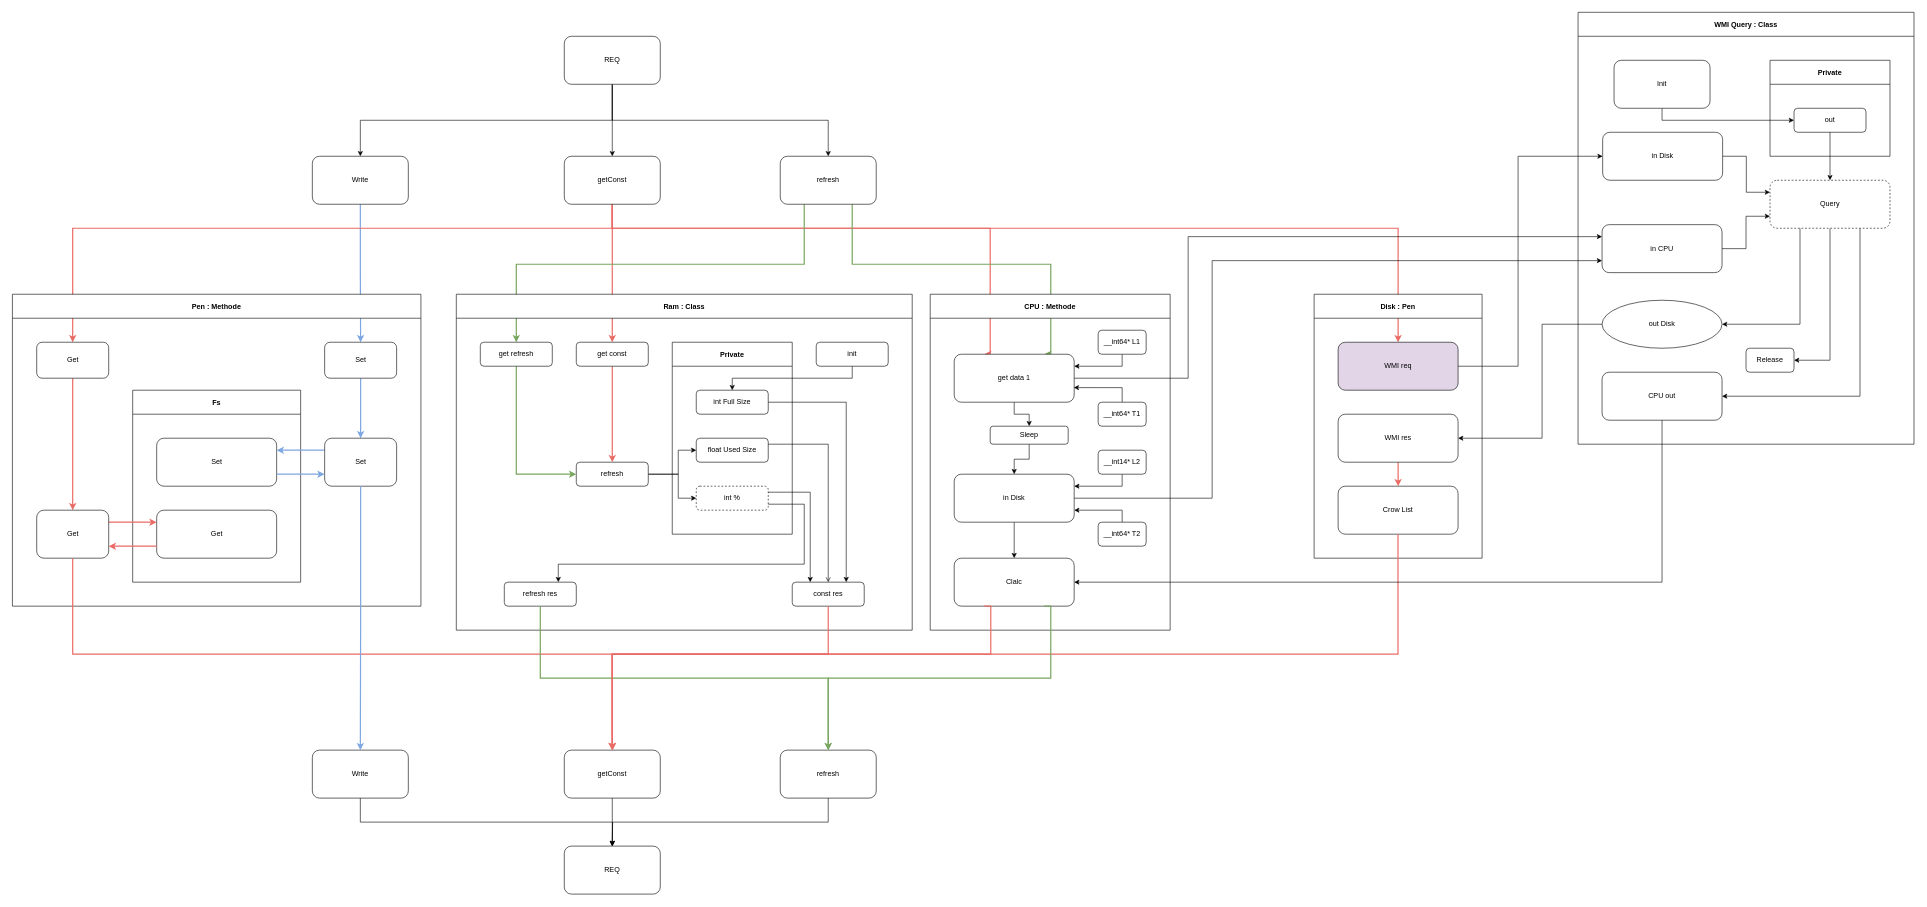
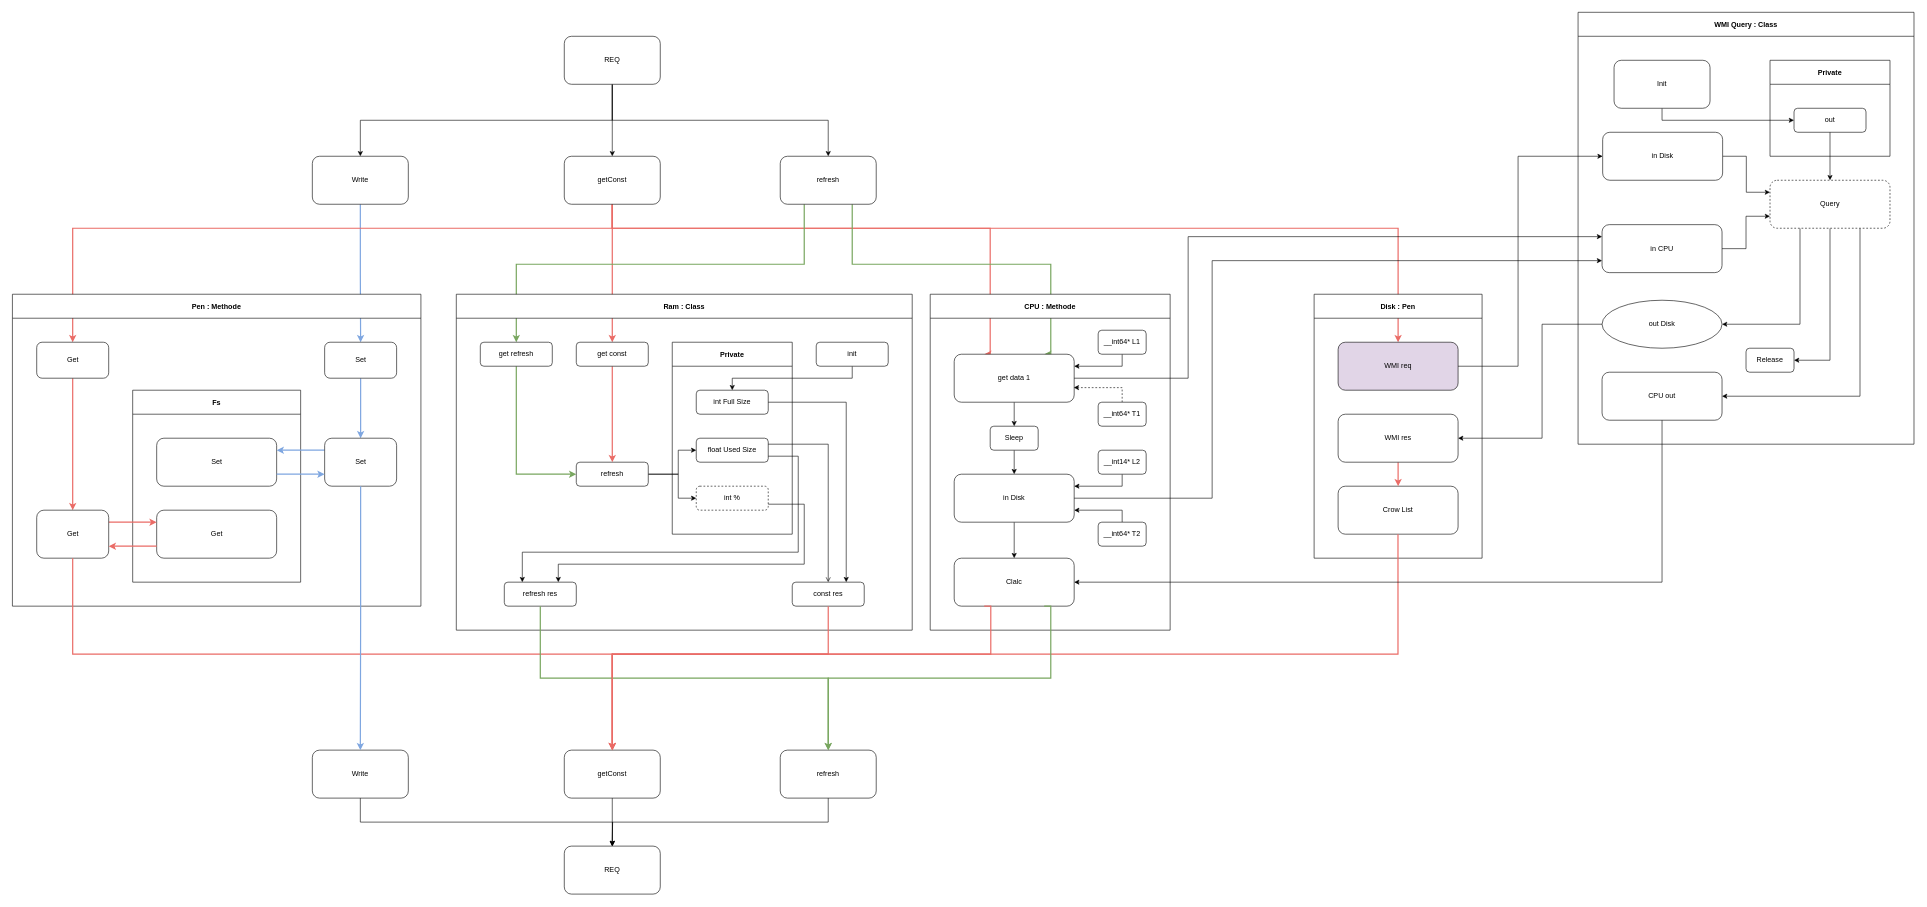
(1107, 388) -> (1107, 388)
(1029, 435) -> (1014, 438)
none -> (522, 552)
(810, 576) -> none
